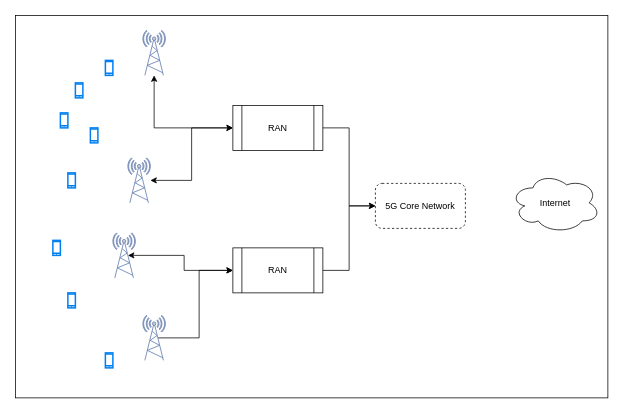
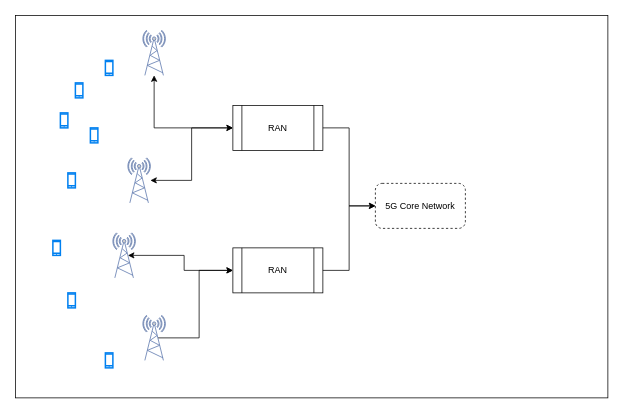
(555, 203) -> none
